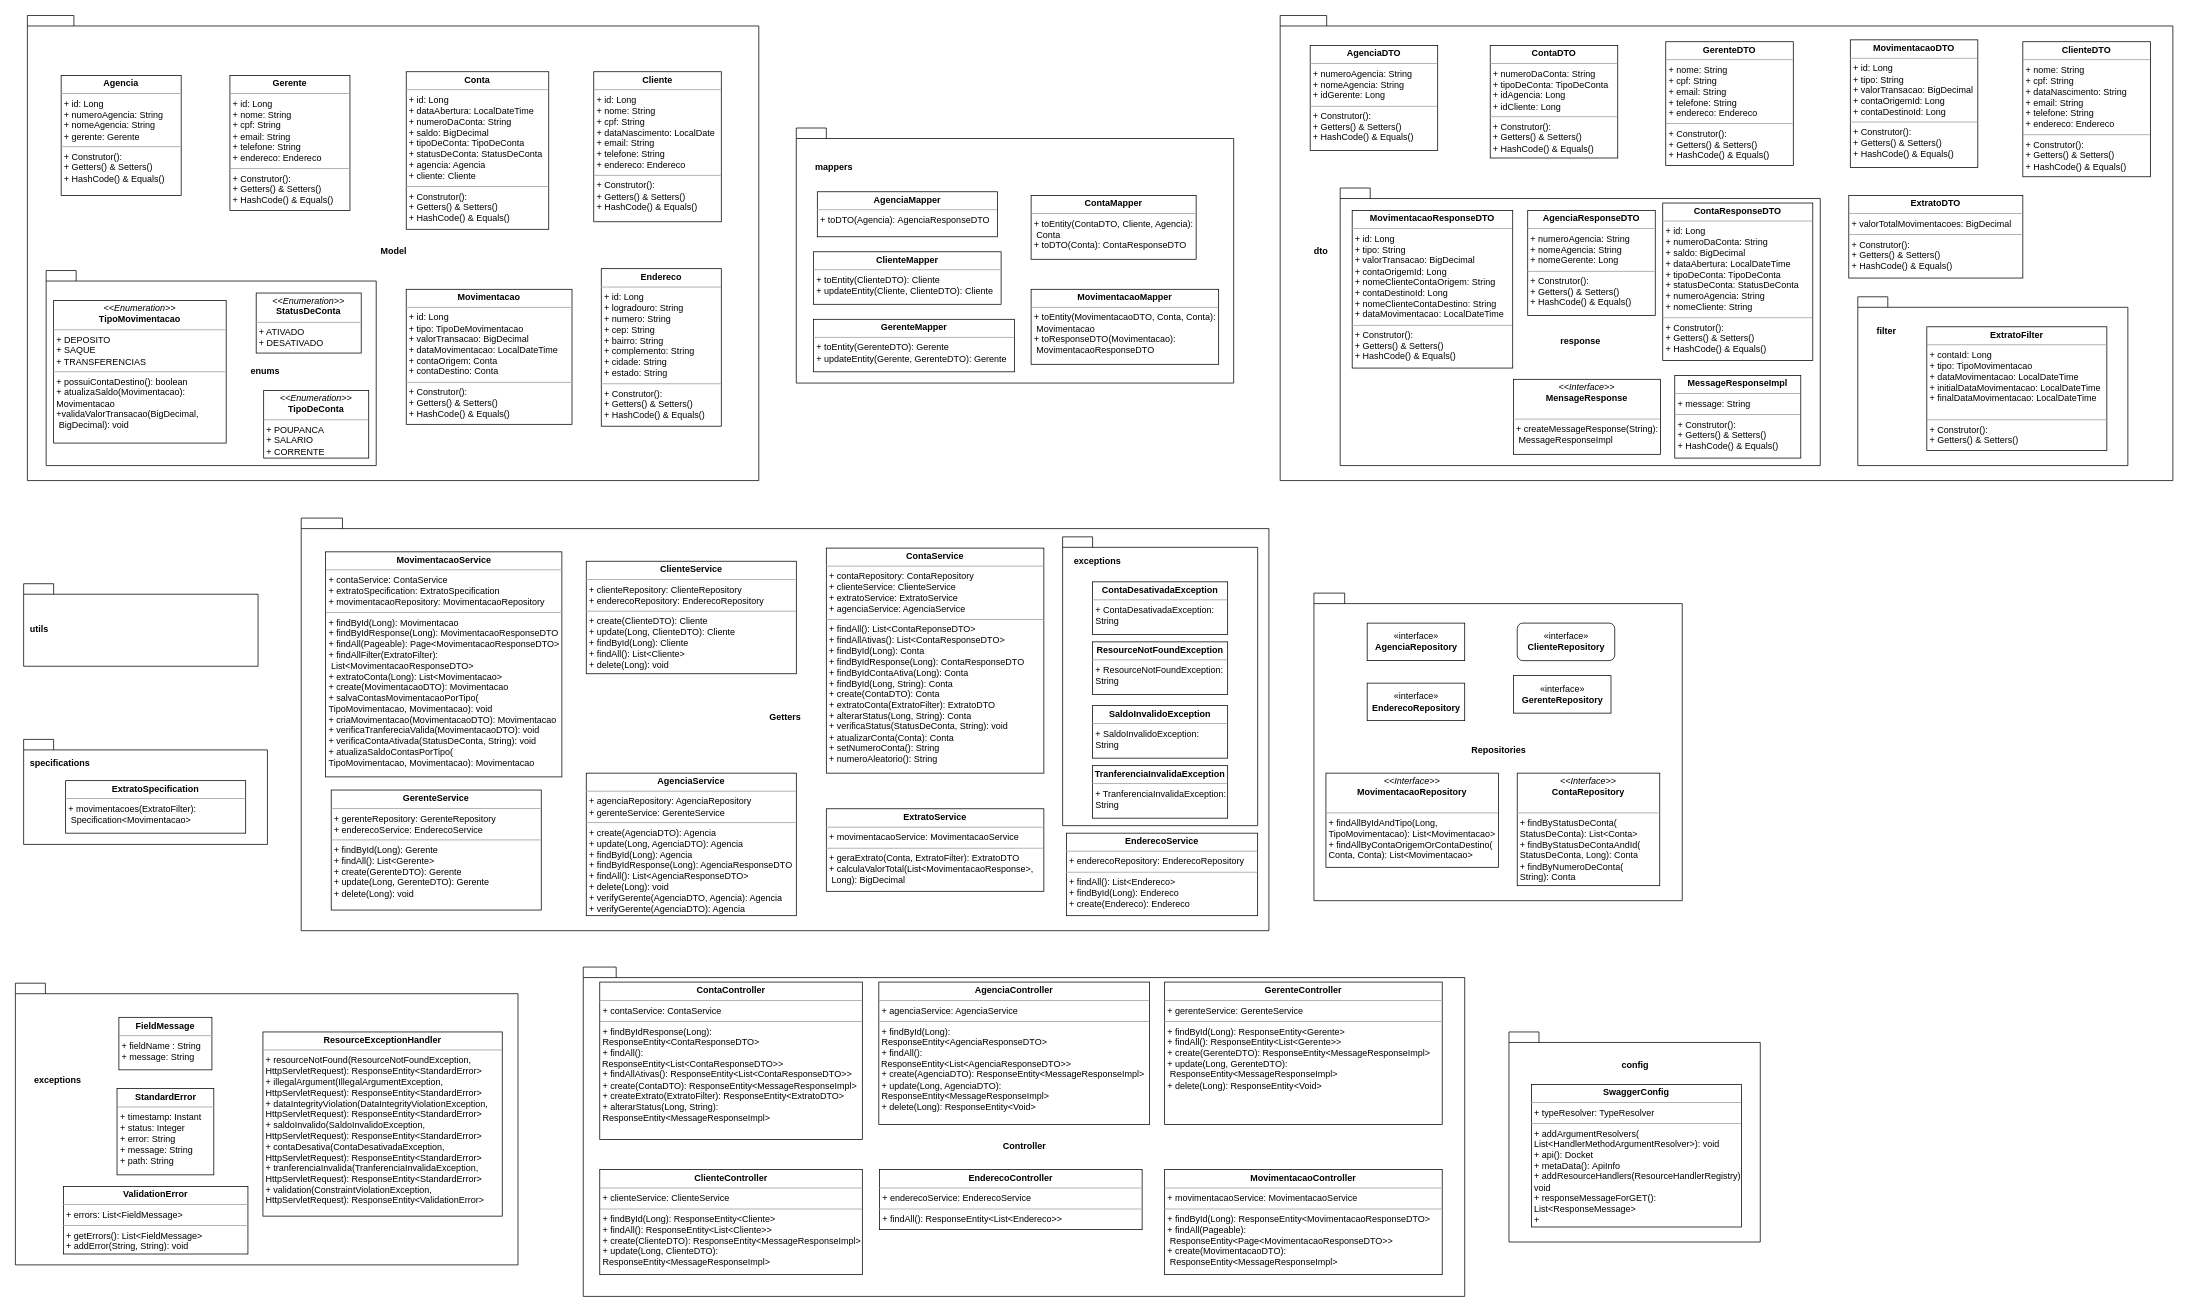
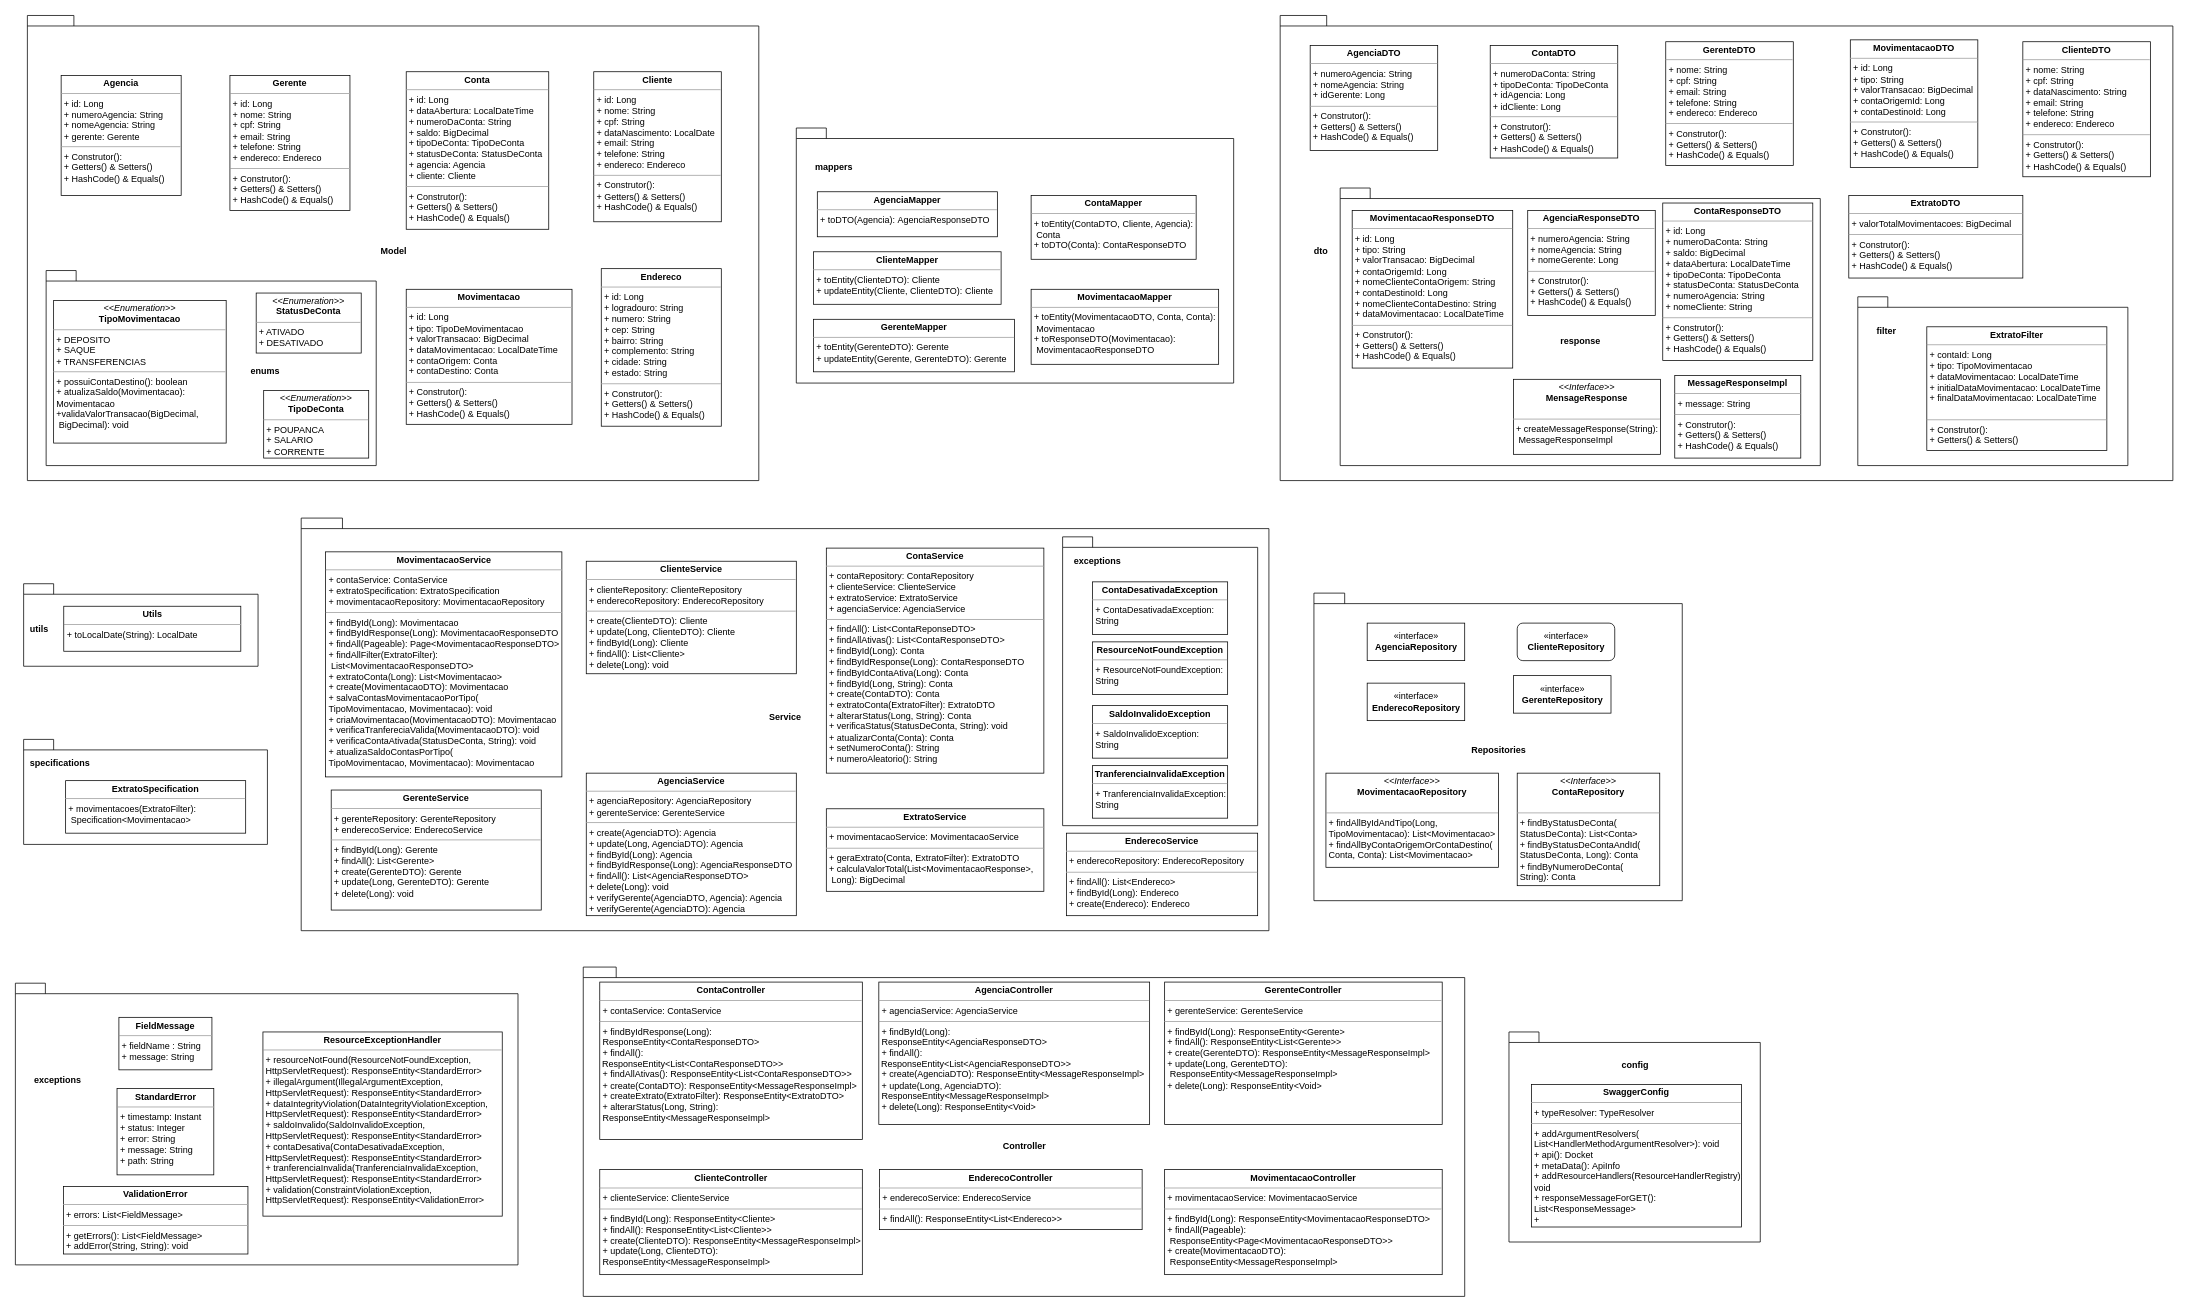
none -> (152, 629)
(785, 728) -> (785, 728)
